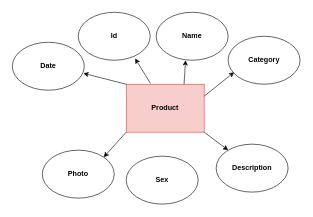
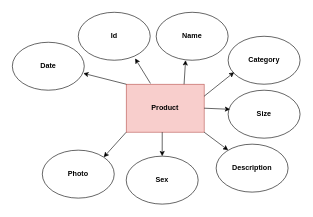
none -> (216, 109)
none -> (264, 114)
none -> (162, 150)
